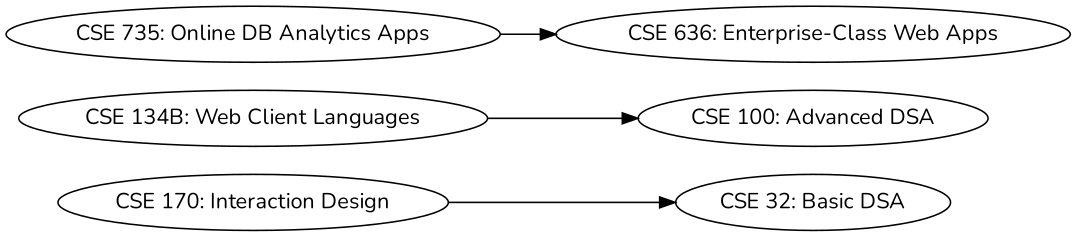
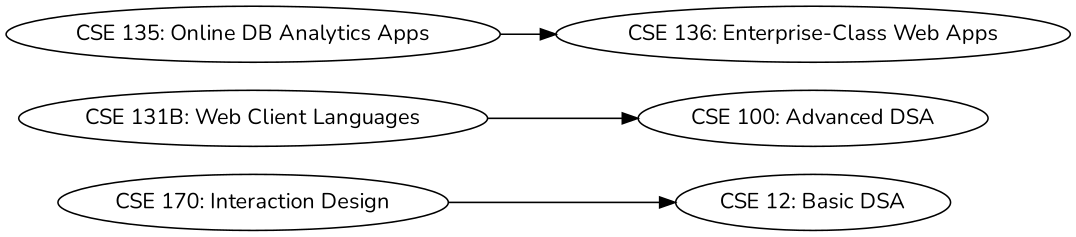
(253, 34) -> (253, 34)
(813, 34) -> (813, 34)
(253, 118) -> (253, 118)
(813, 202) -> (813, 202)
